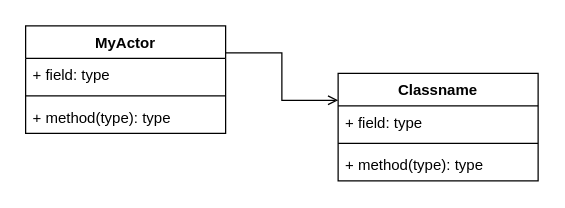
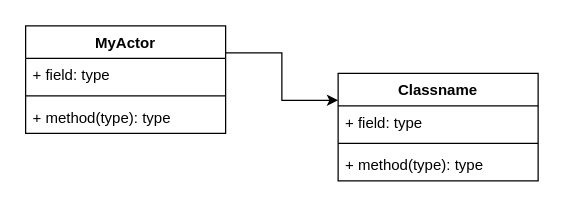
(330, 100) -> (328, 100)
